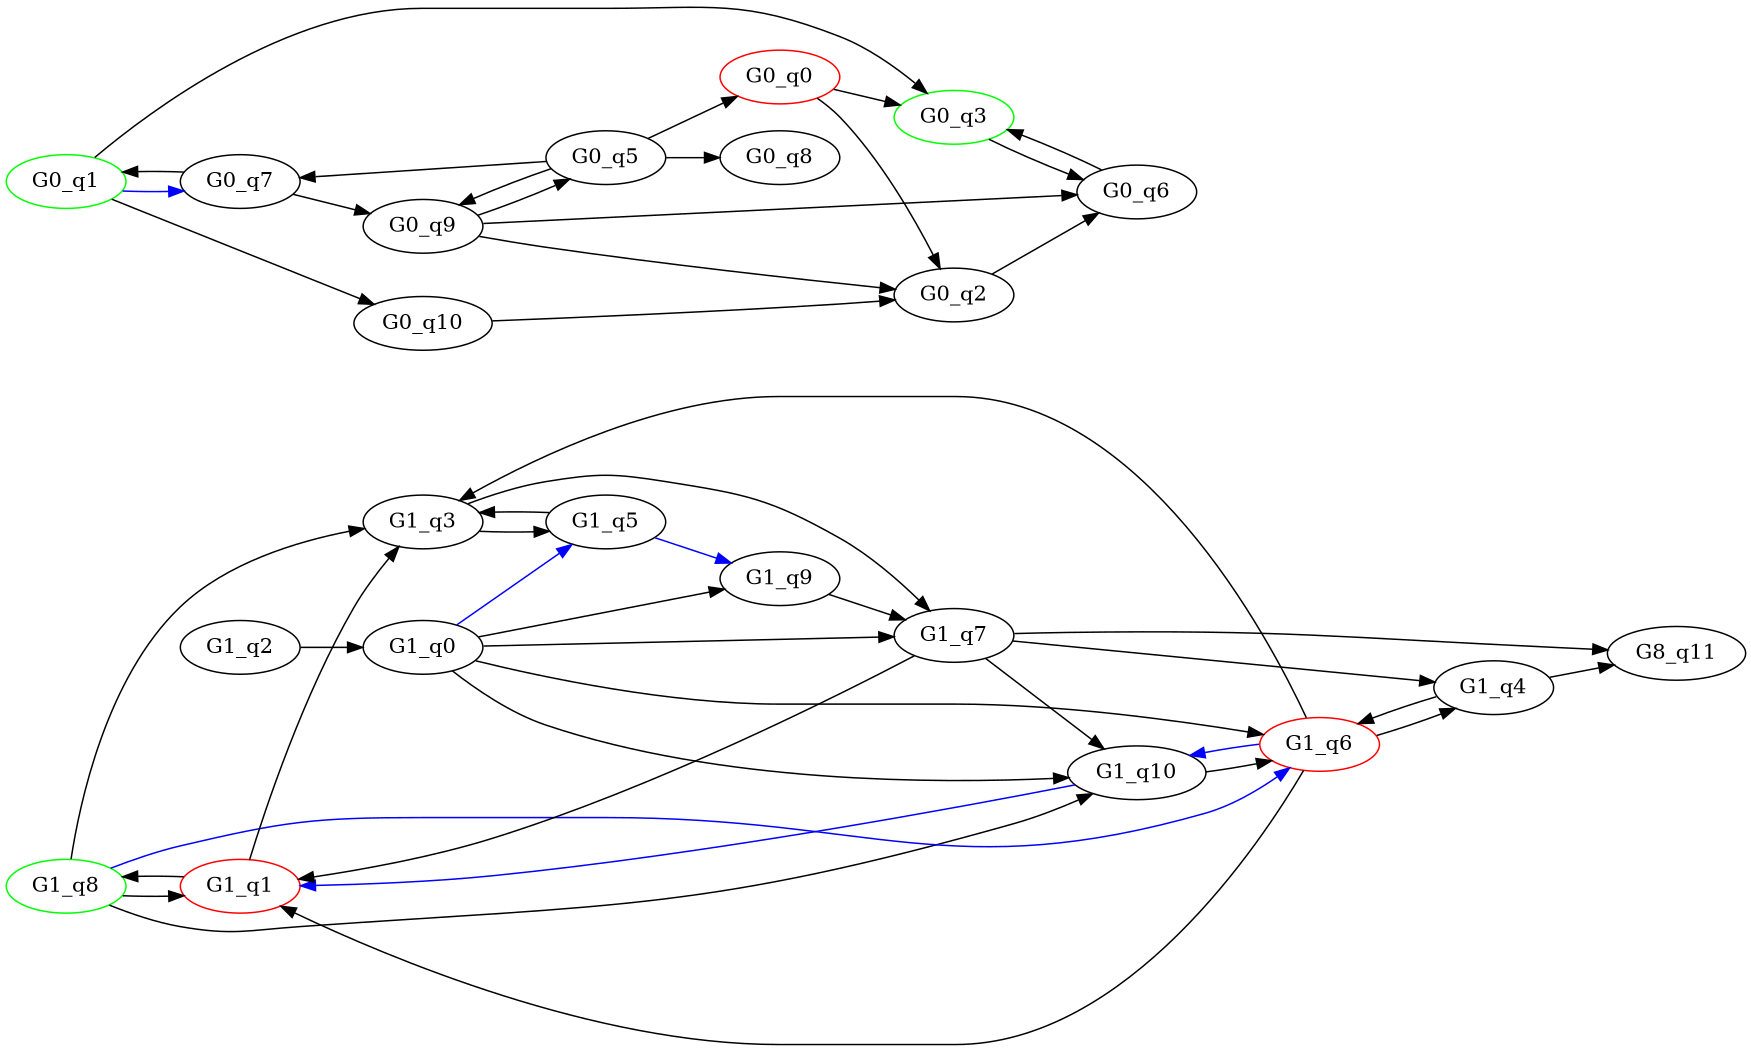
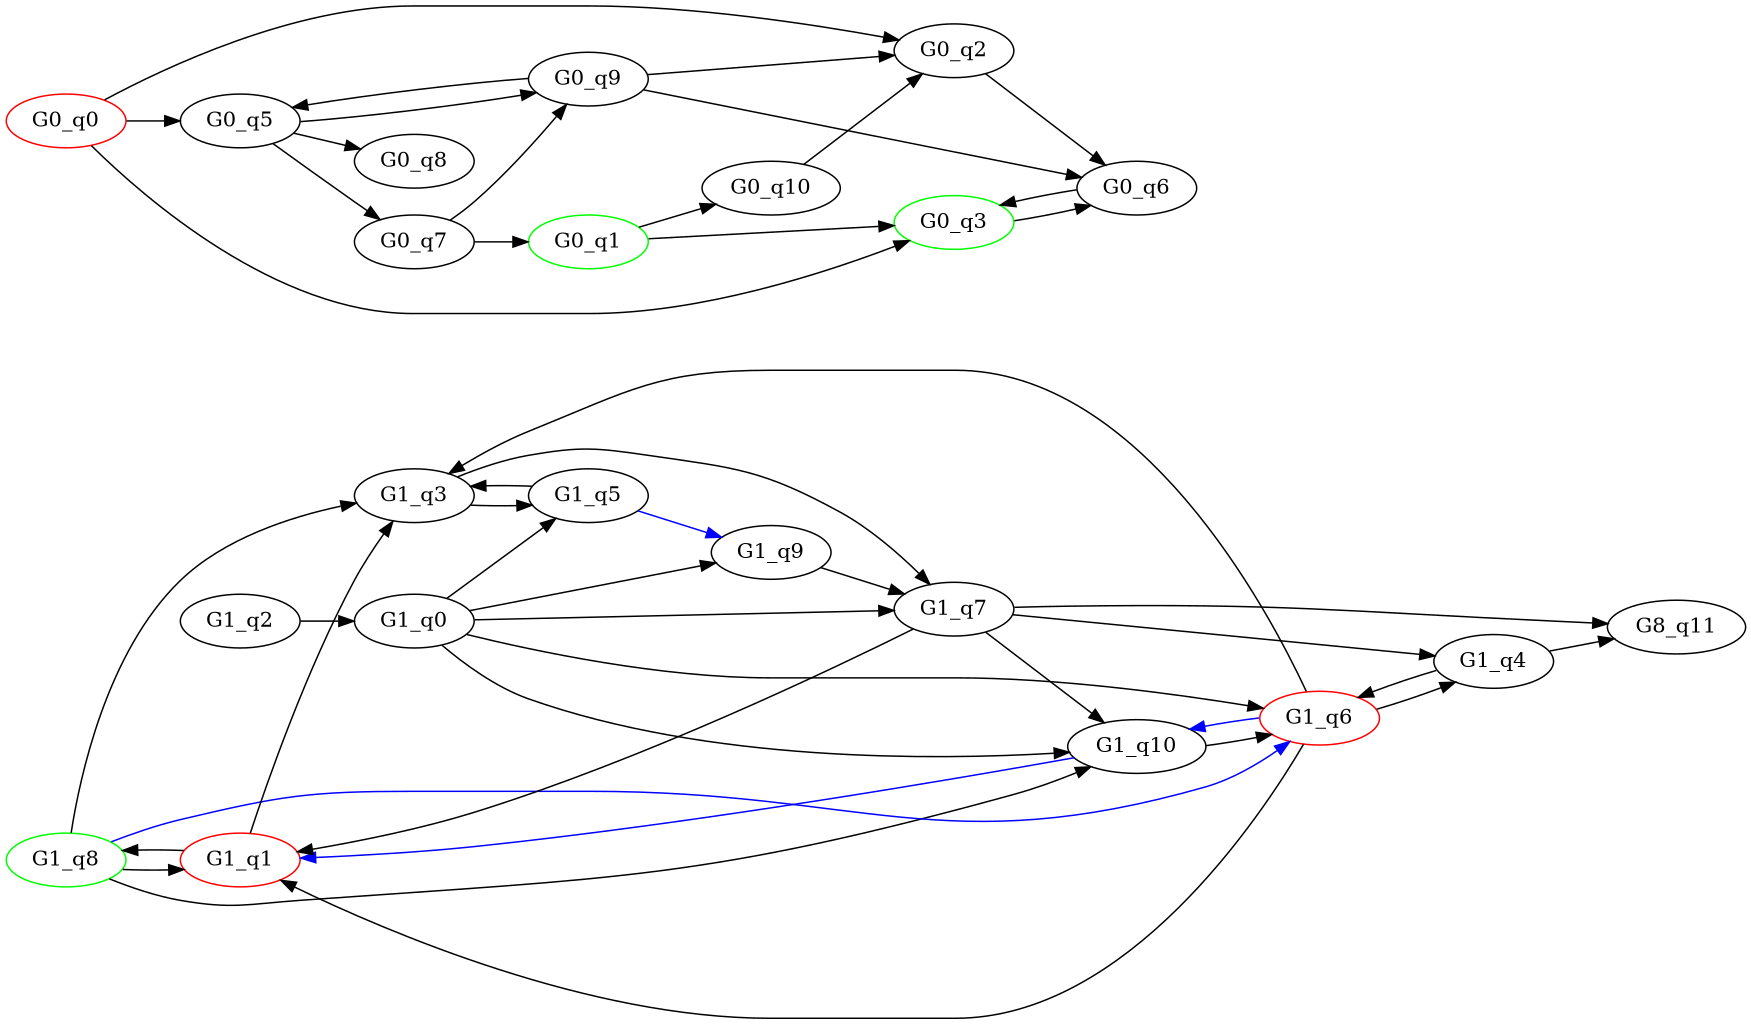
(686, 121) -> (146, 121)
(146, 192) -> none
(508, 589) -> (495, 563)
